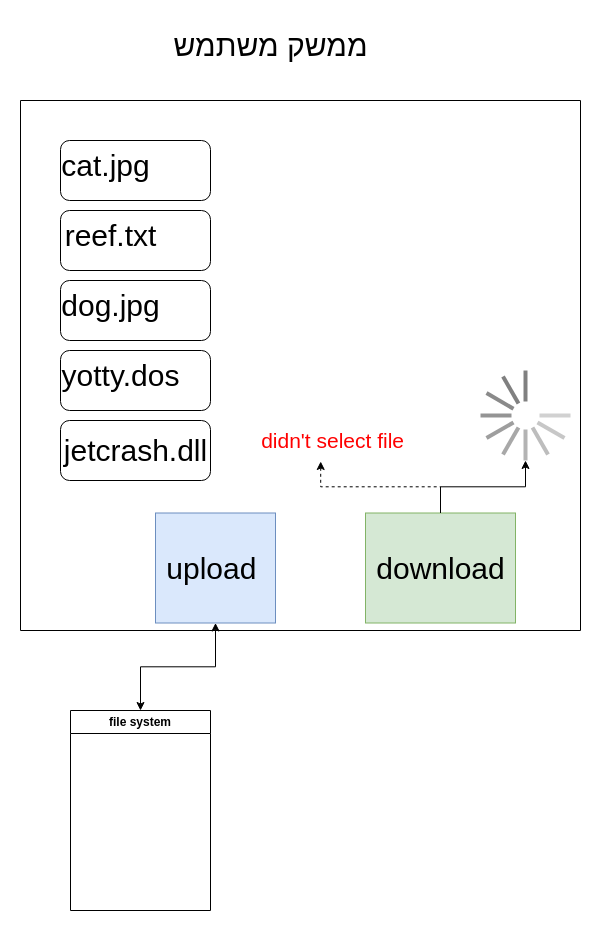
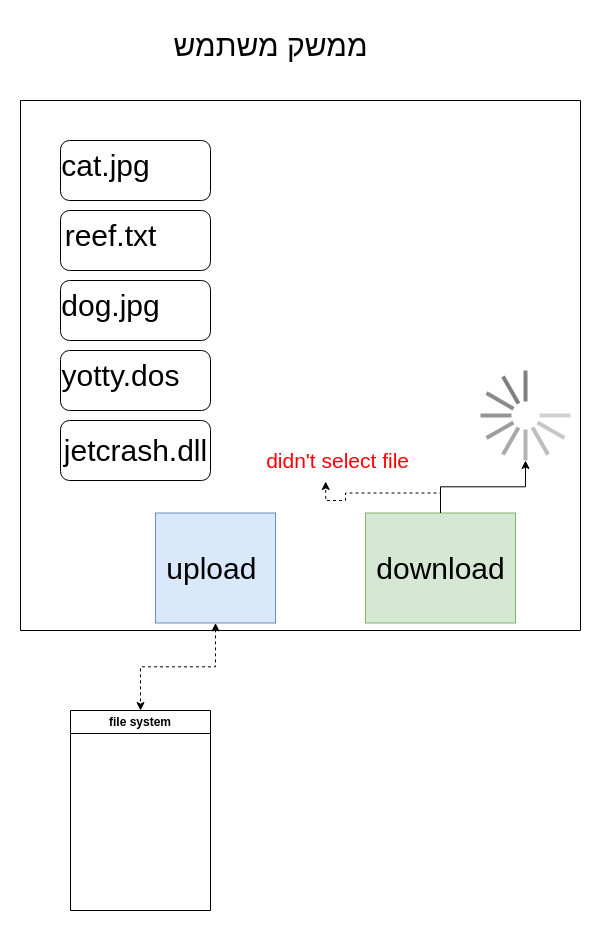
(336, 441) -> (341, 461)
(177, 667) -> (177, 667)
